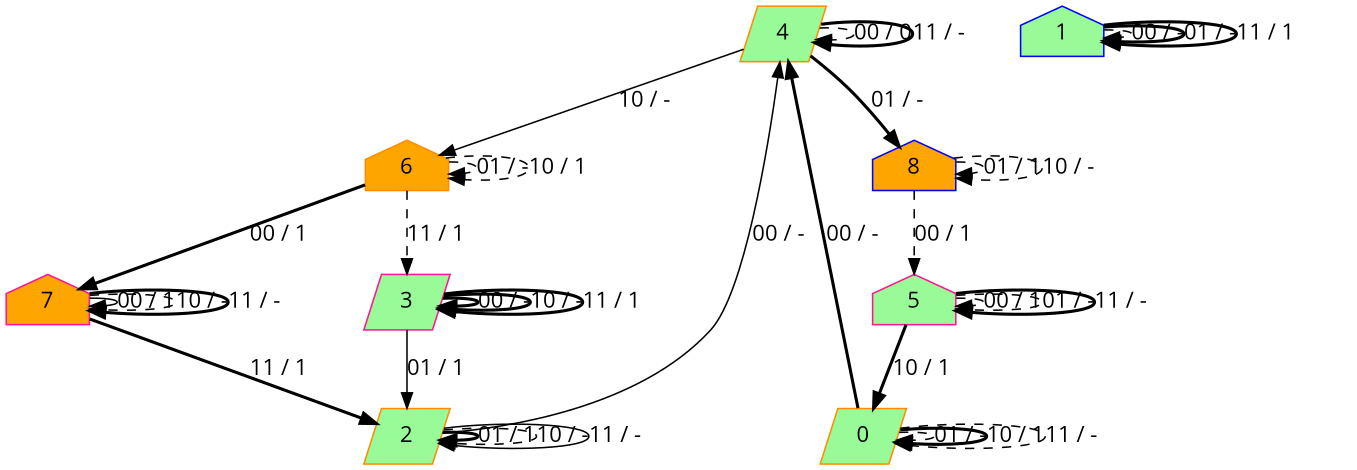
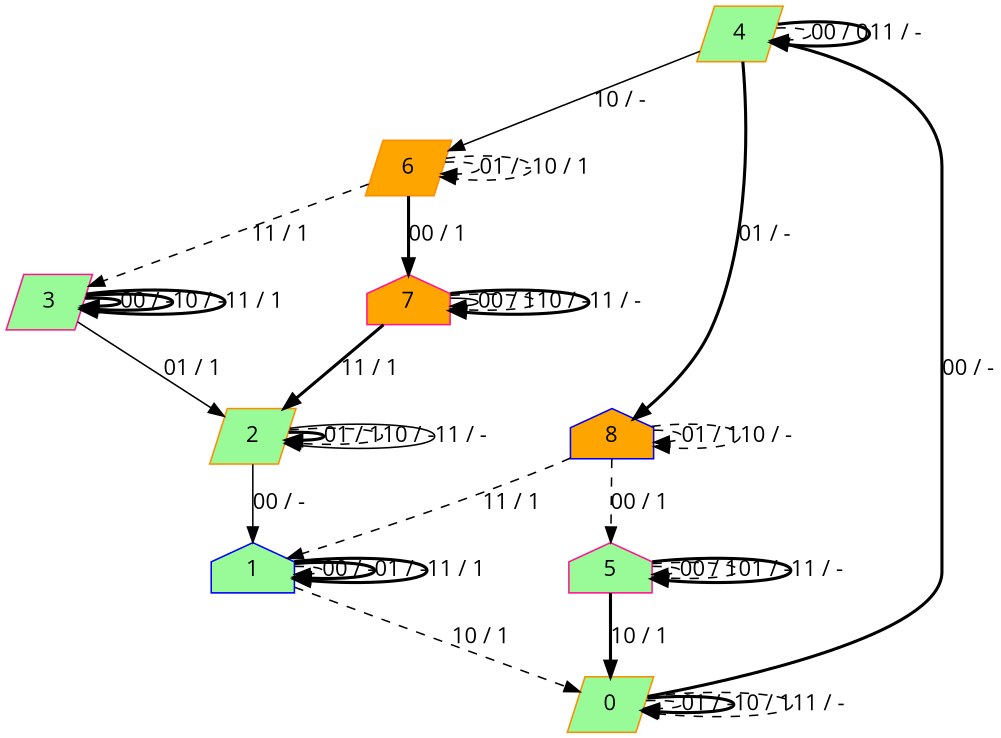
(407, 168) -> (409, 168)
(699, 340) -> (253, 496)
none -> (437, 509)
none -> (430, 637)
